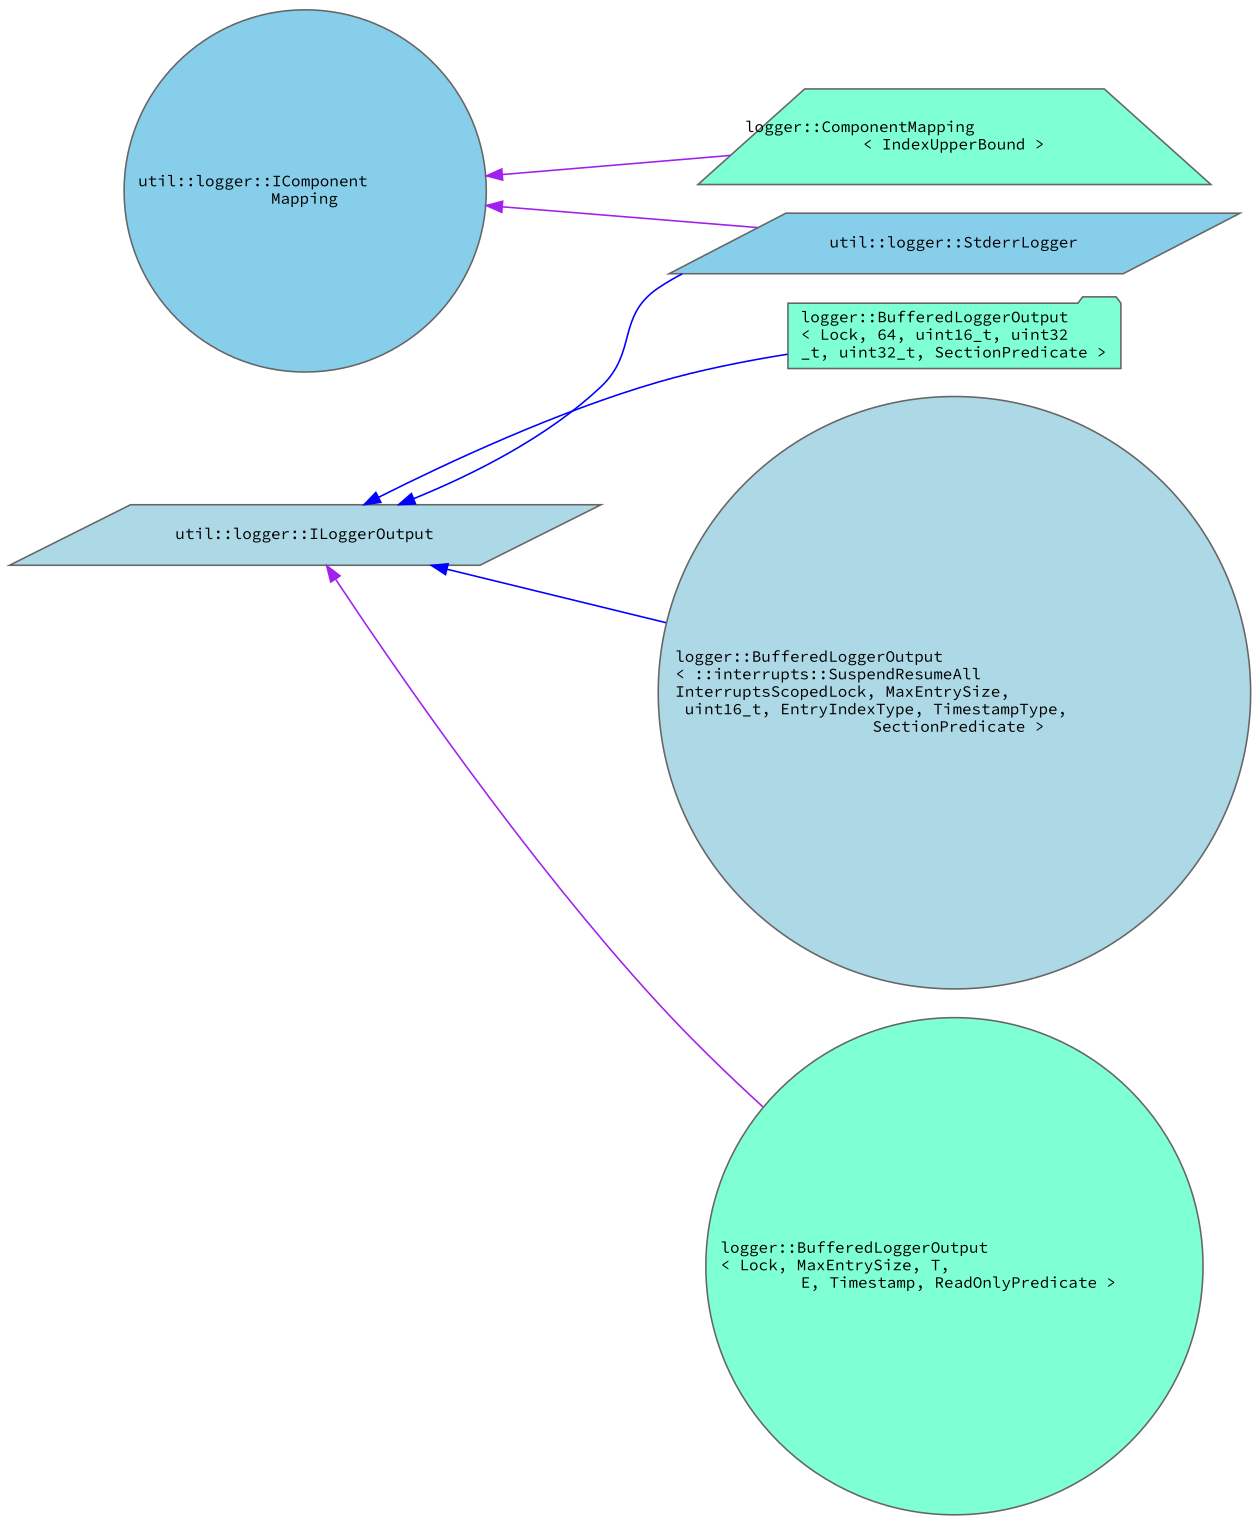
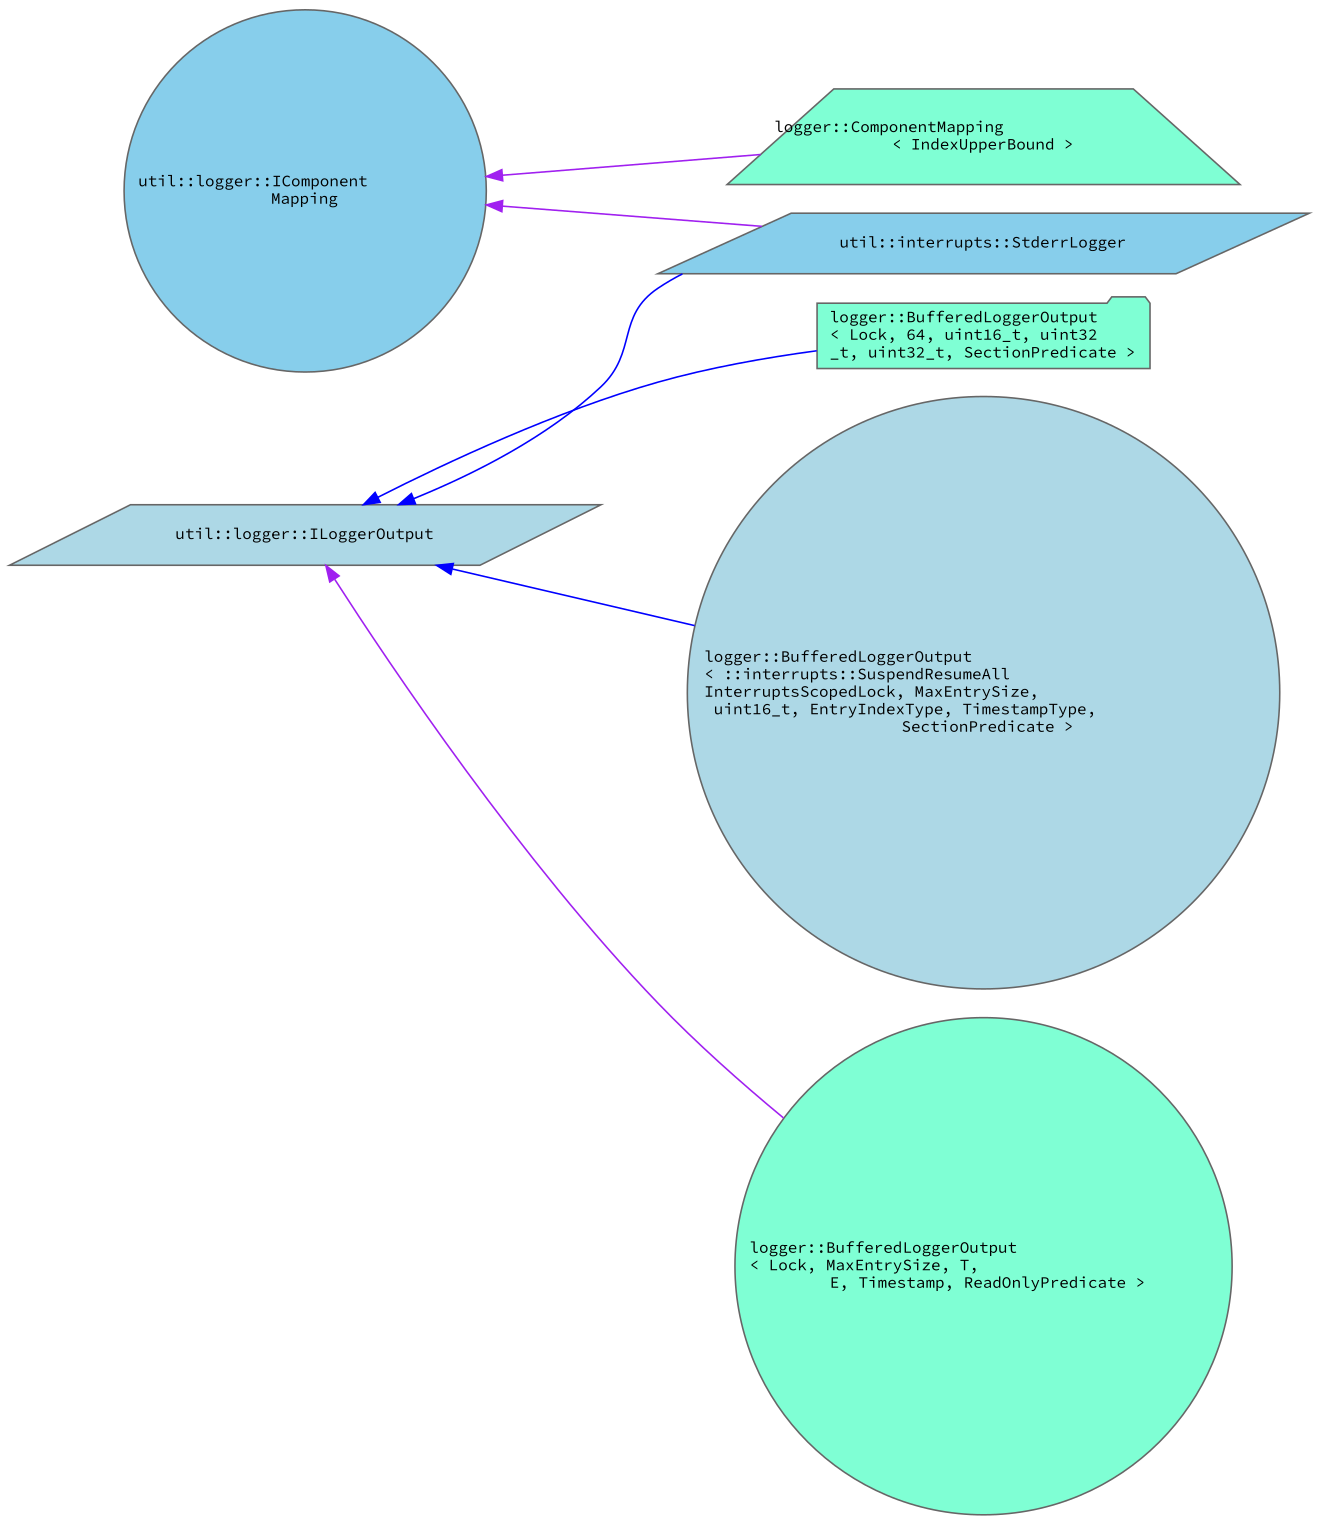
(954, 243) -> (984, 243)
